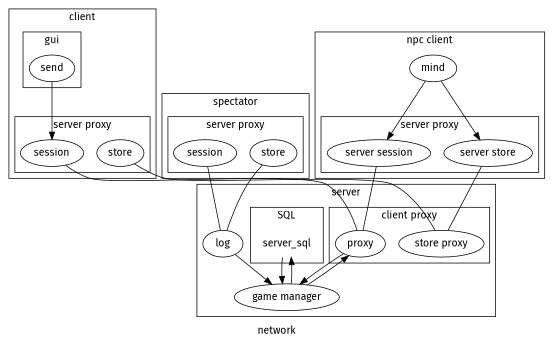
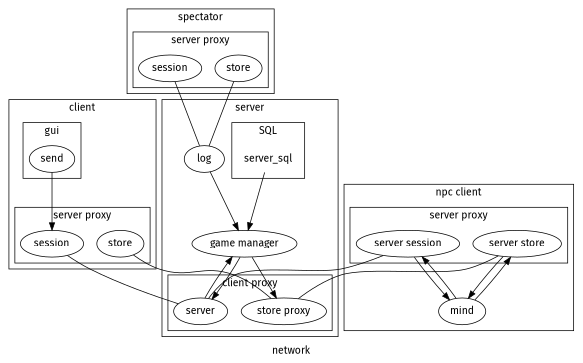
(360, 244) -> (201, 311)
(292, 274) -> (265, 280)
none -> (488, 274)
none -> (430, 277)
